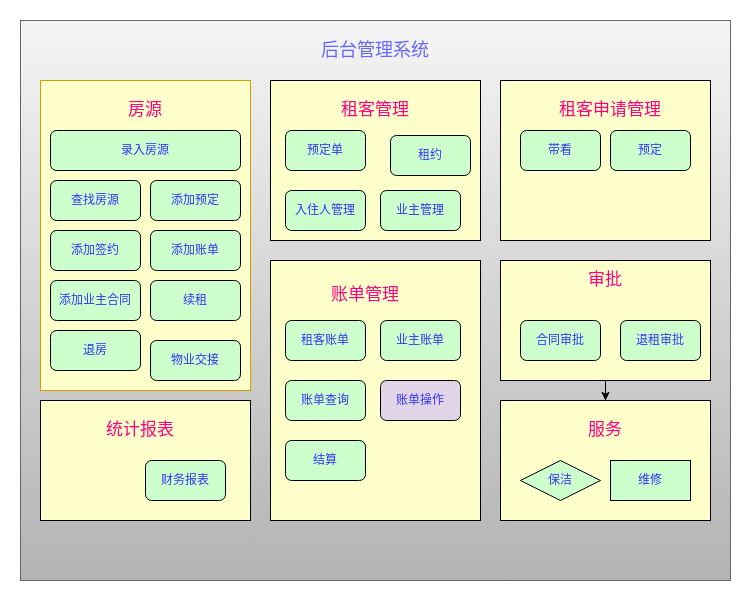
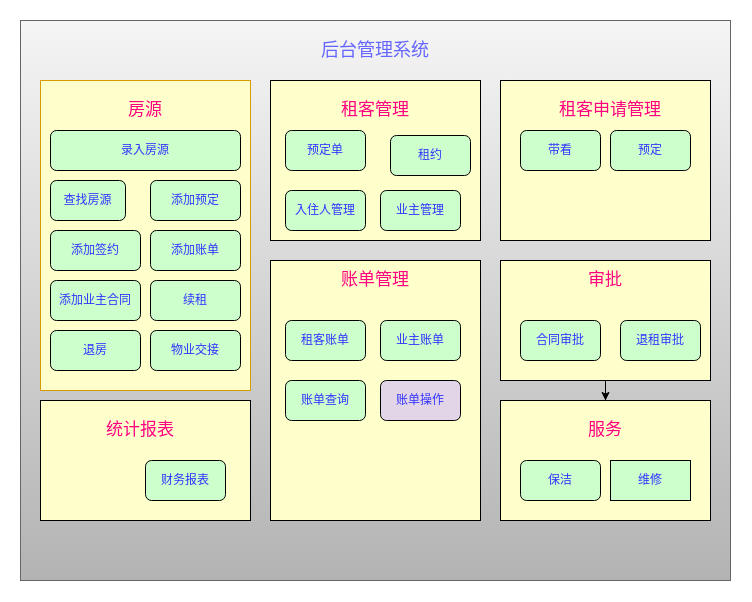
(96, 201) -> (88, 201)
(366, 296) -> (376, 281)
(196, 361) -> (196, 351)
(326, 461) -> none
(561, 481) -> (561, 481)
